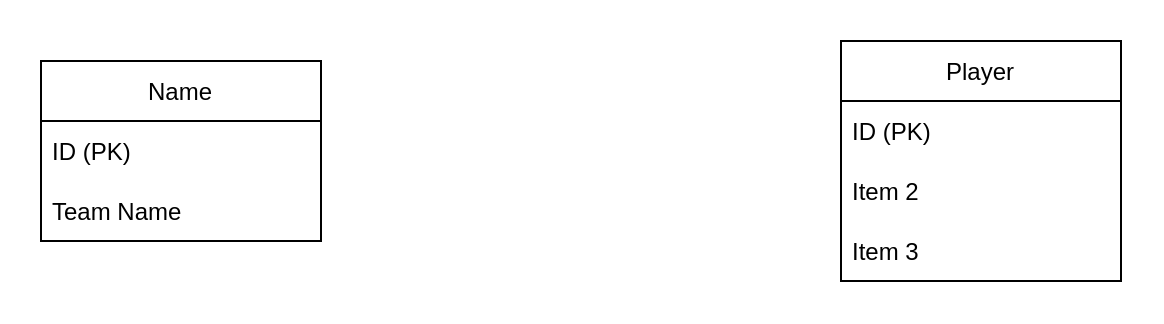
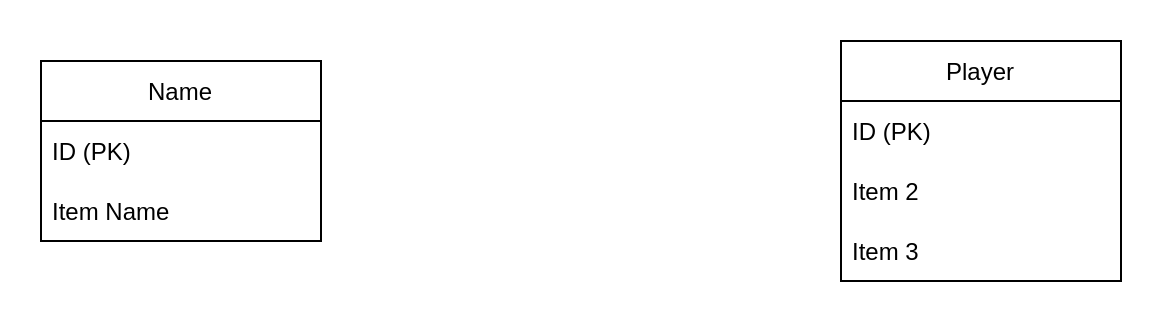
(109, 212) -> (109, 212)
